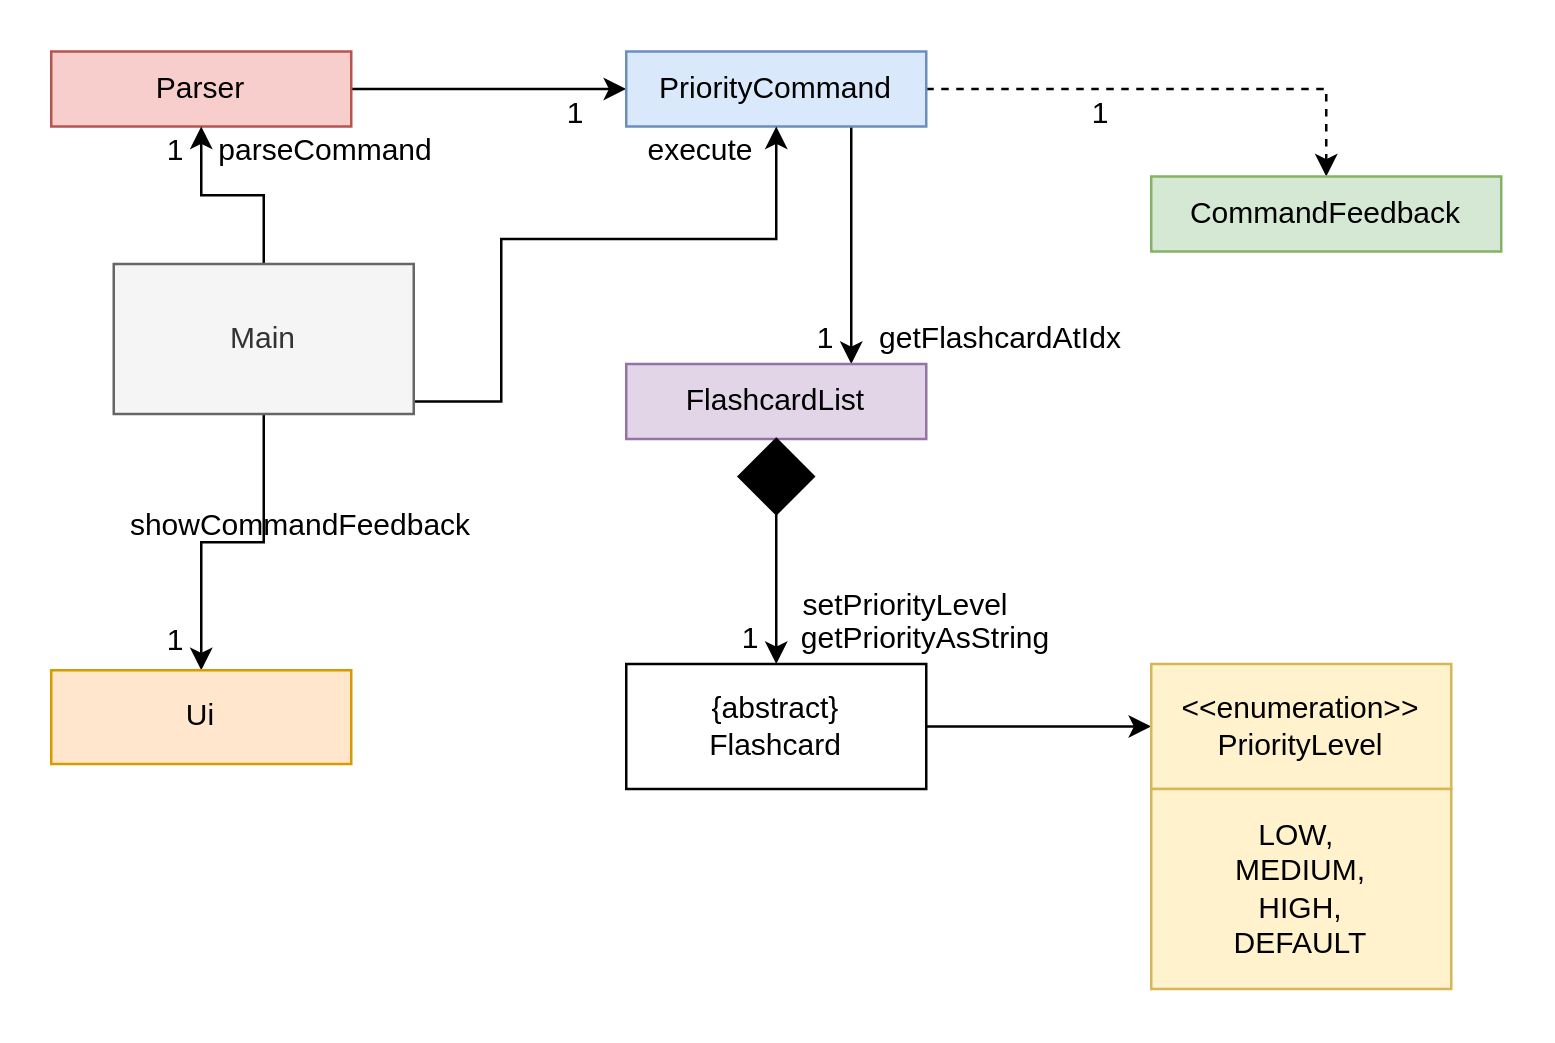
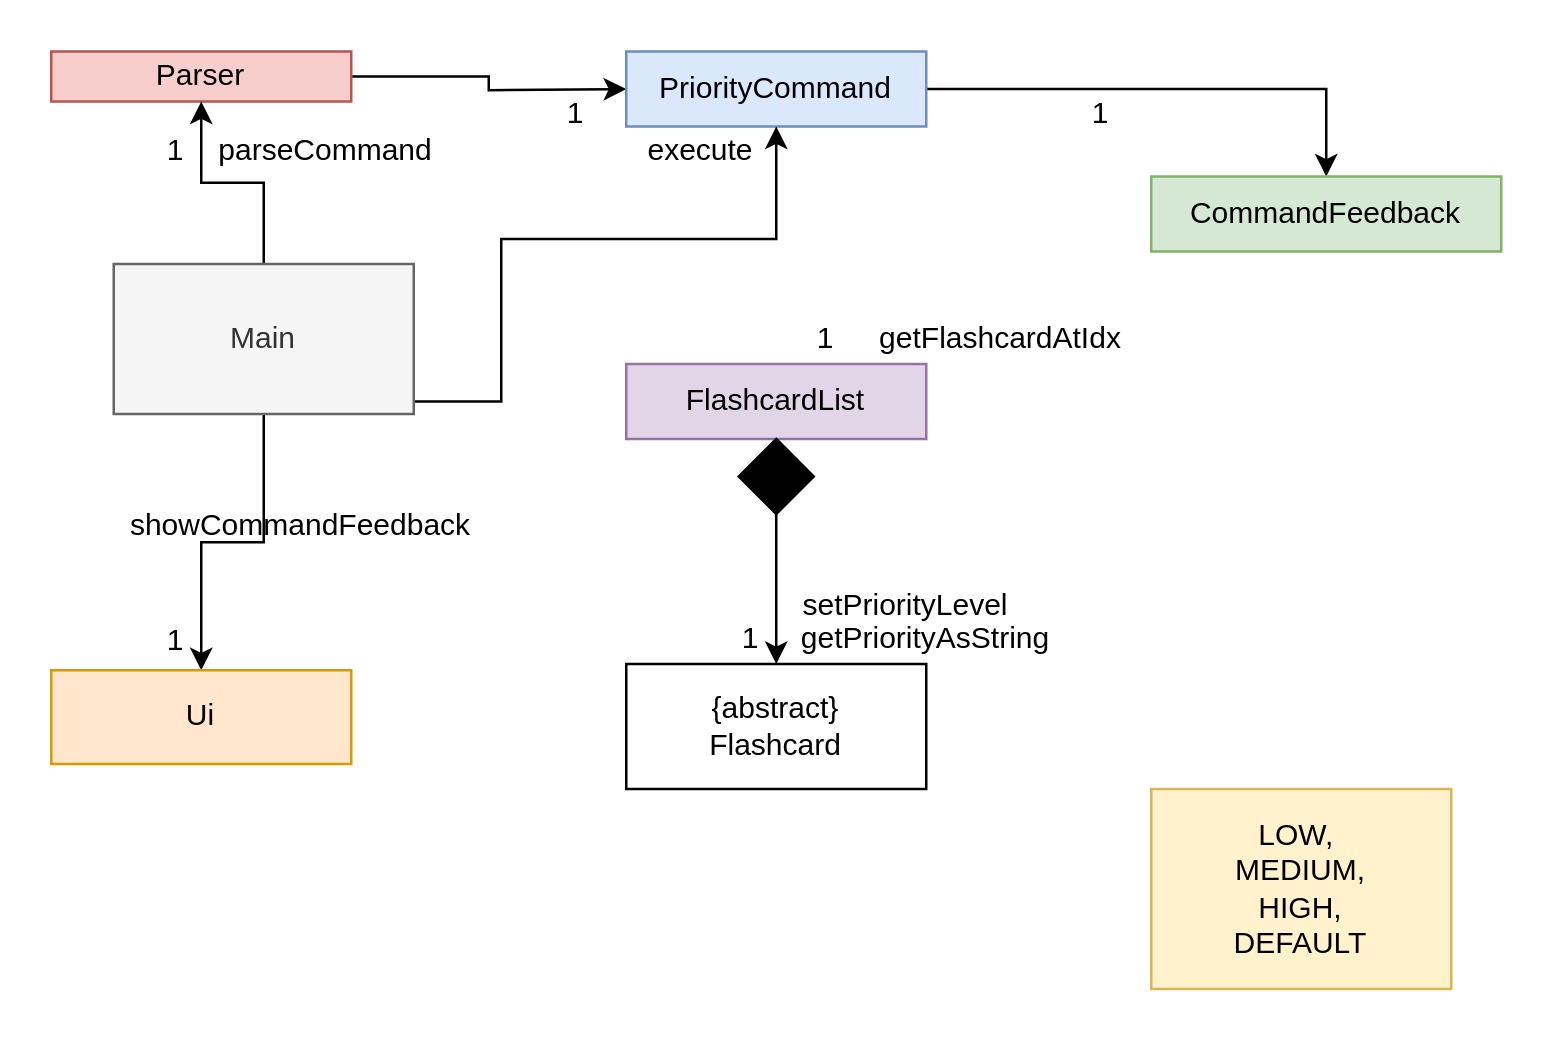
(201, 89) -> (201, 76)
(1162, 89) -> (1162, 89)
(851, 237) -> none
(1030, 726) -> none
(1301, 726) -> none
